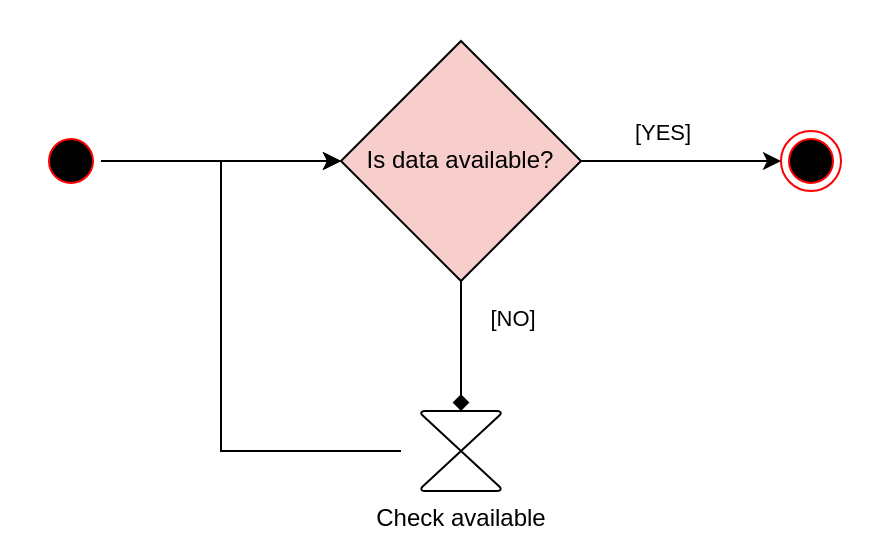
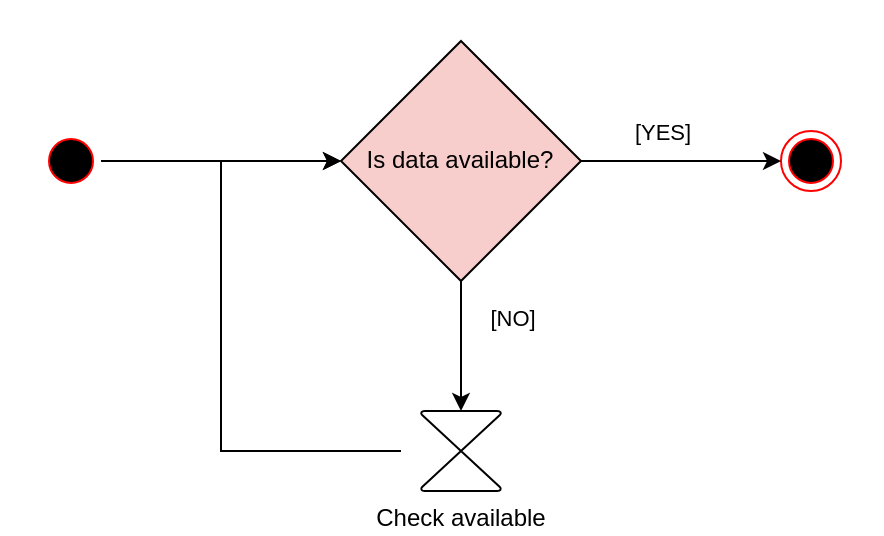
(461, 395) -> (461, 396)
